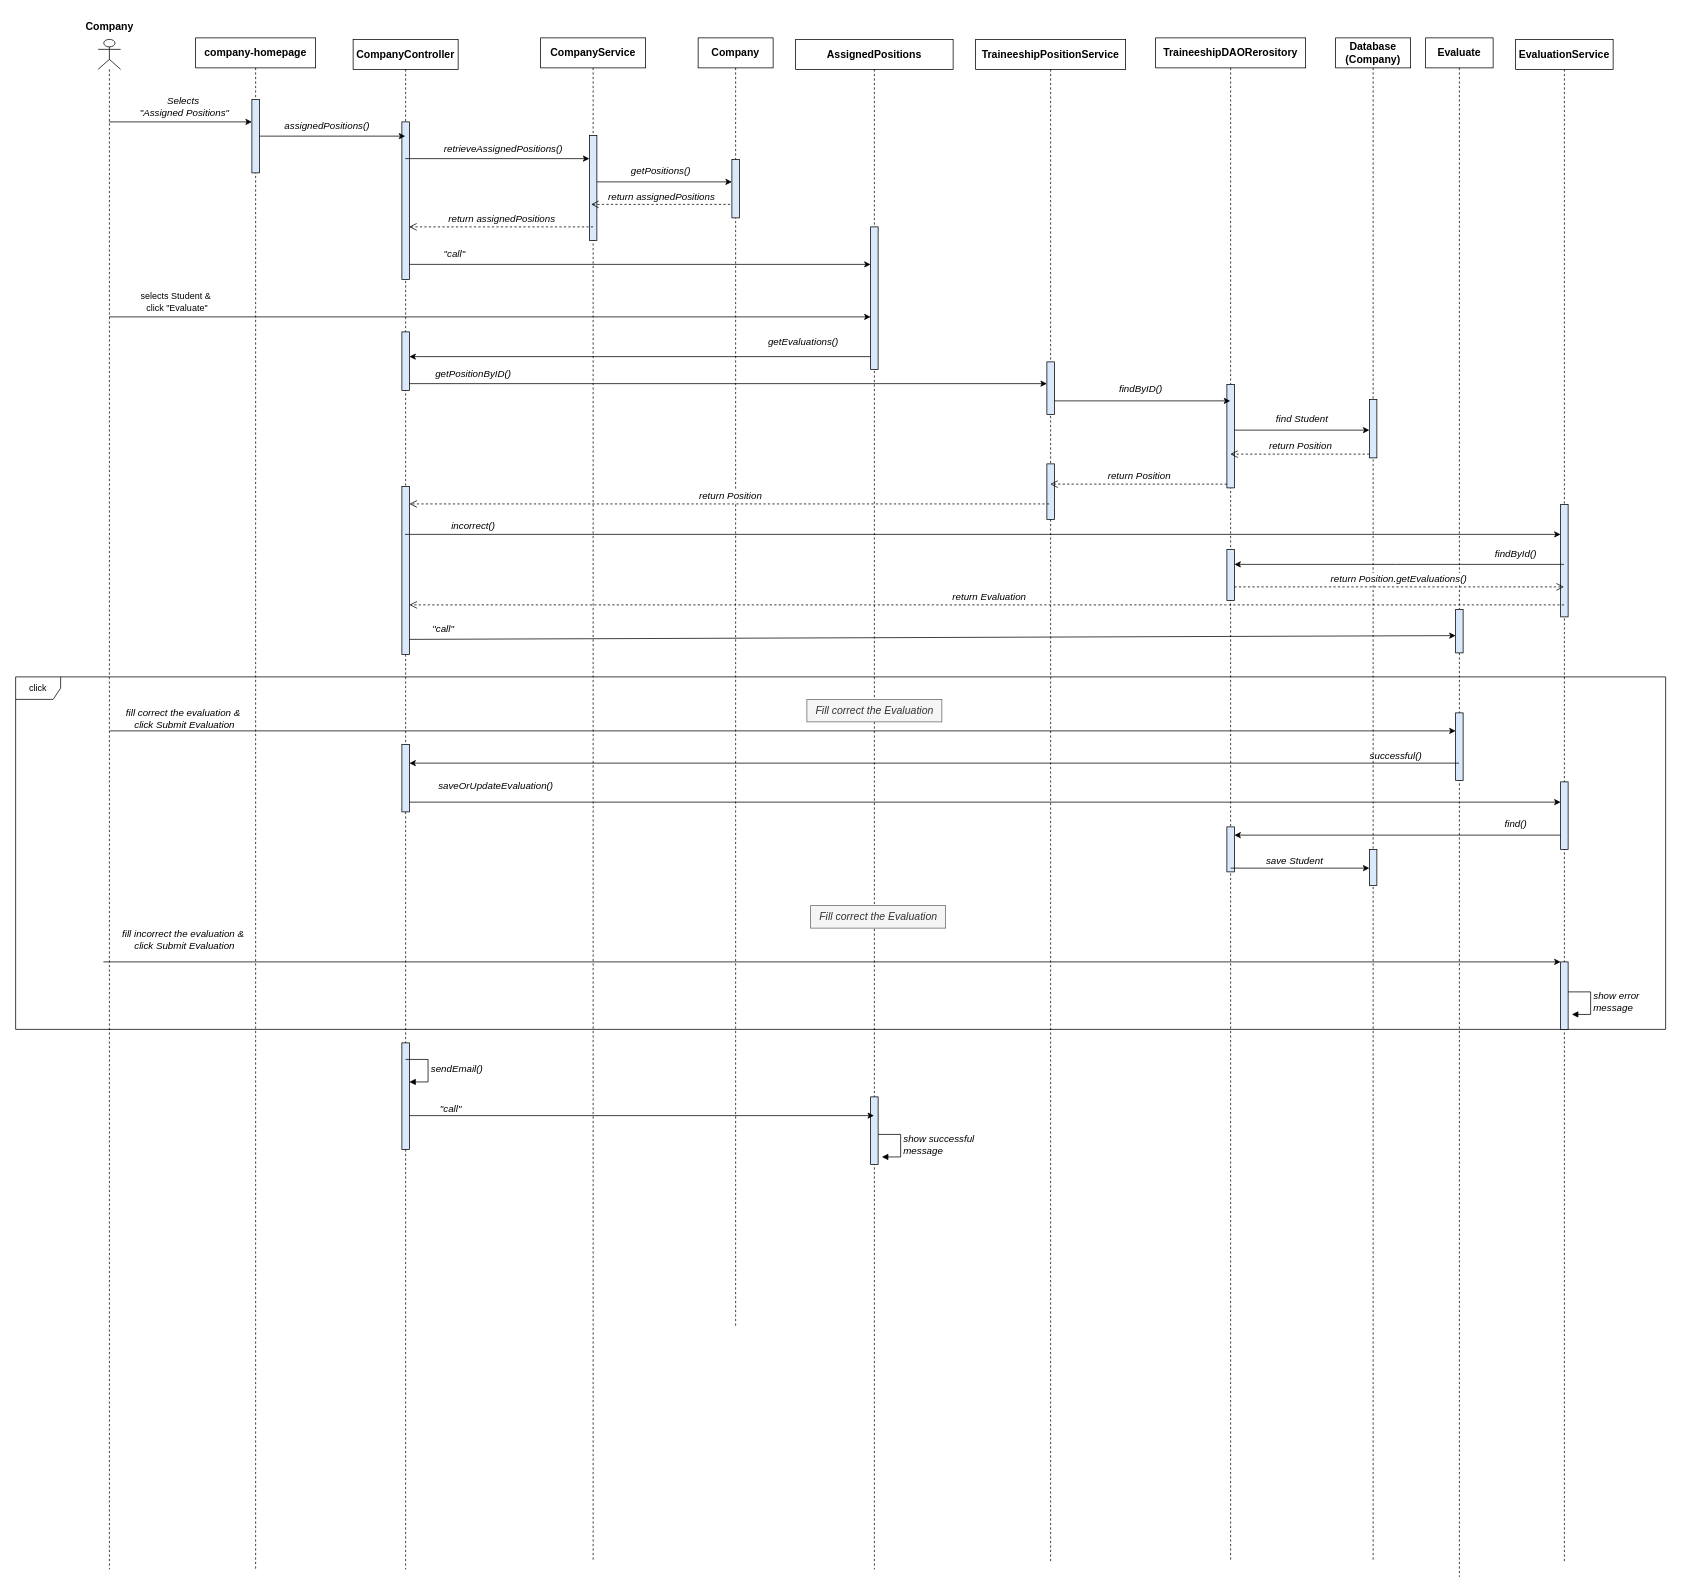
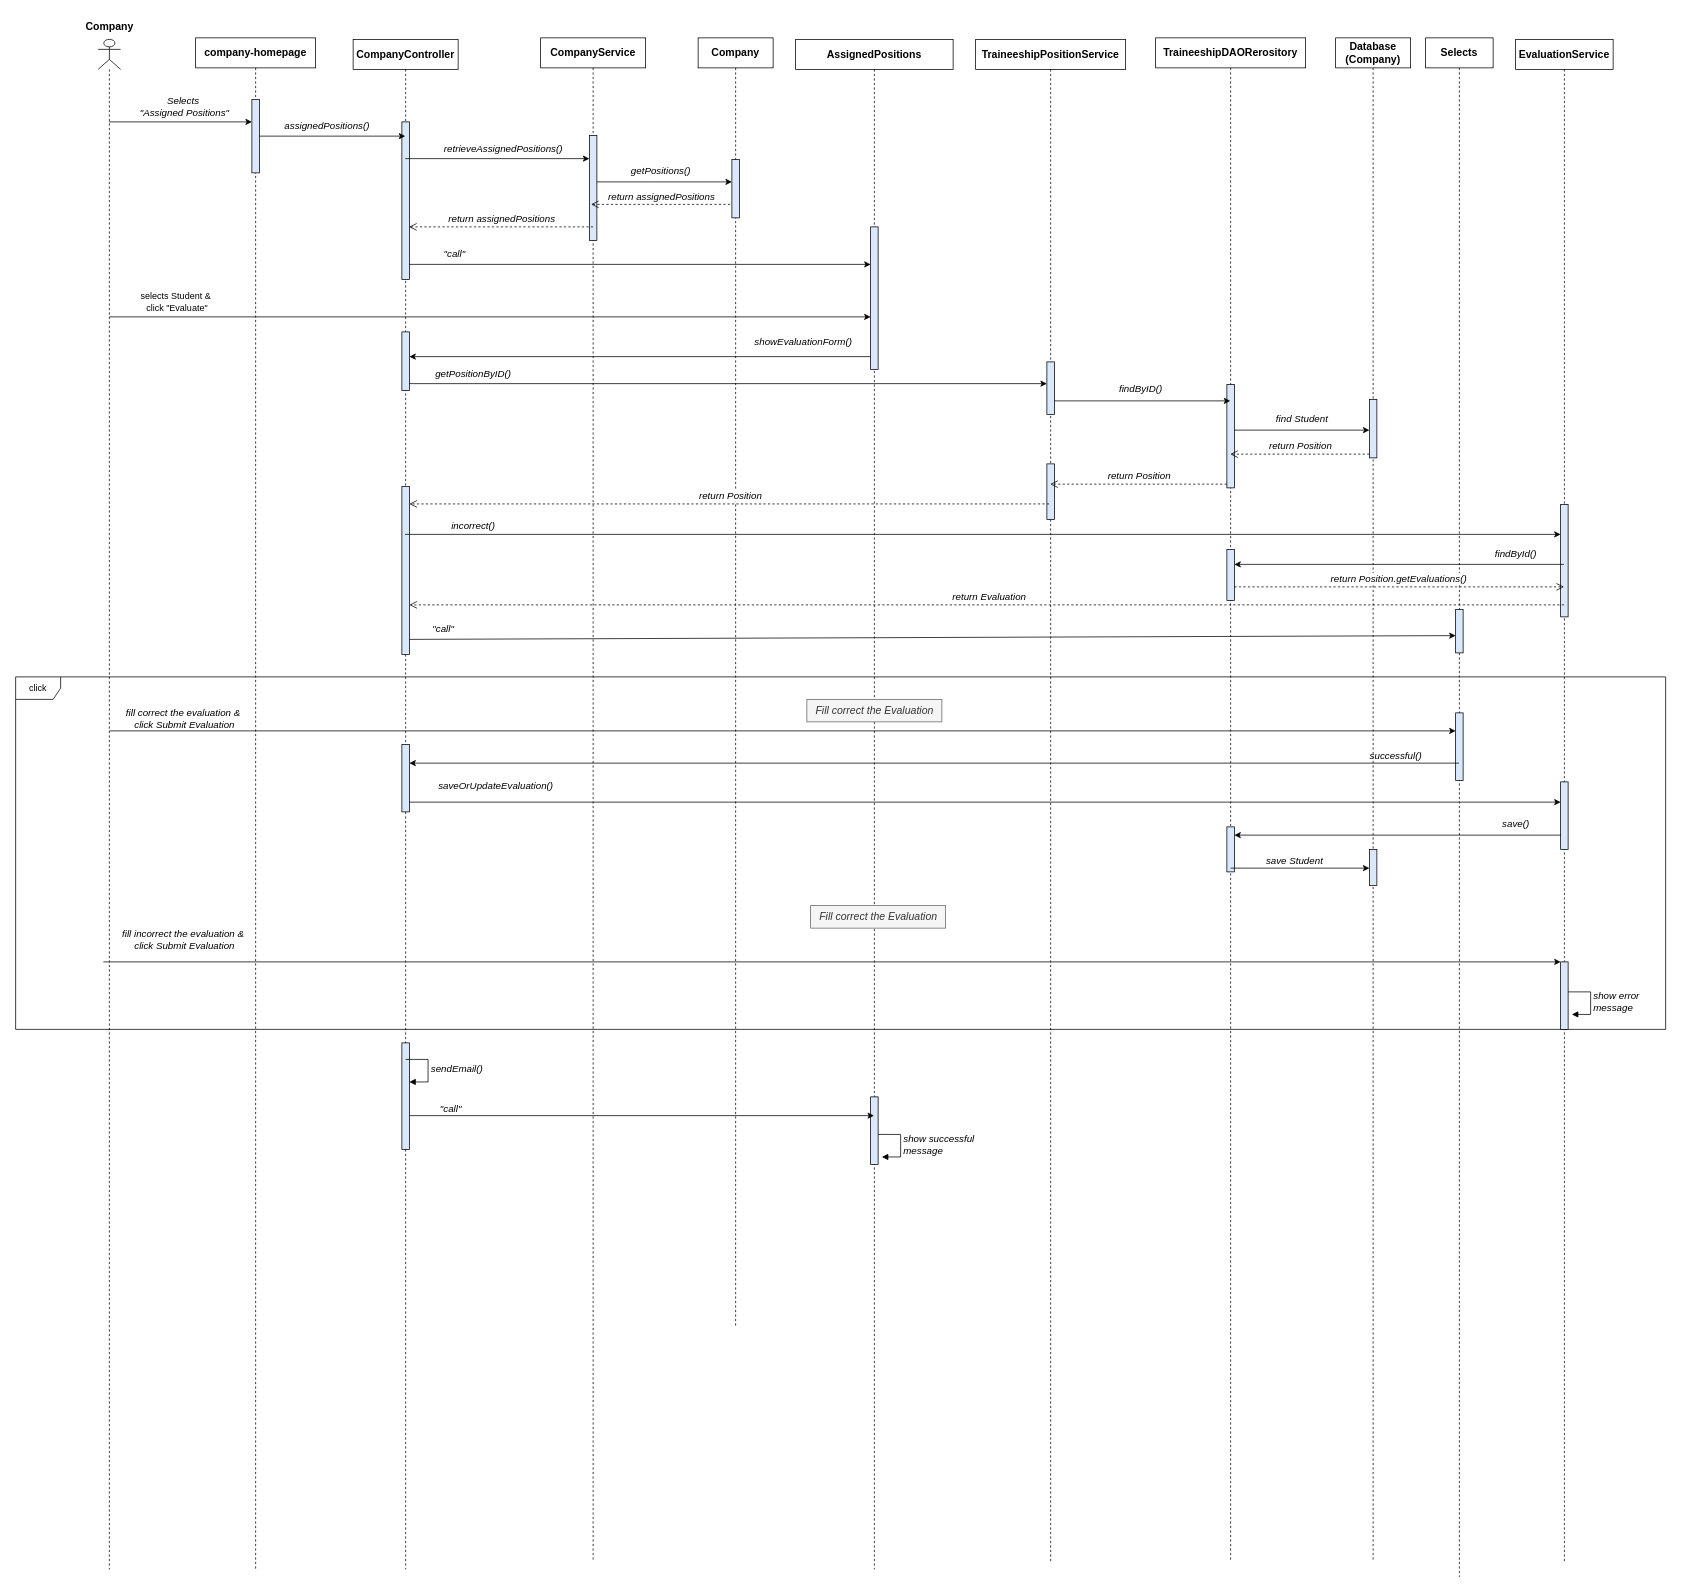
(1459, 53) -> (1459, 53)
(803, 342) -> (803, 342)
(1516, 823) -> (1516, 823)
